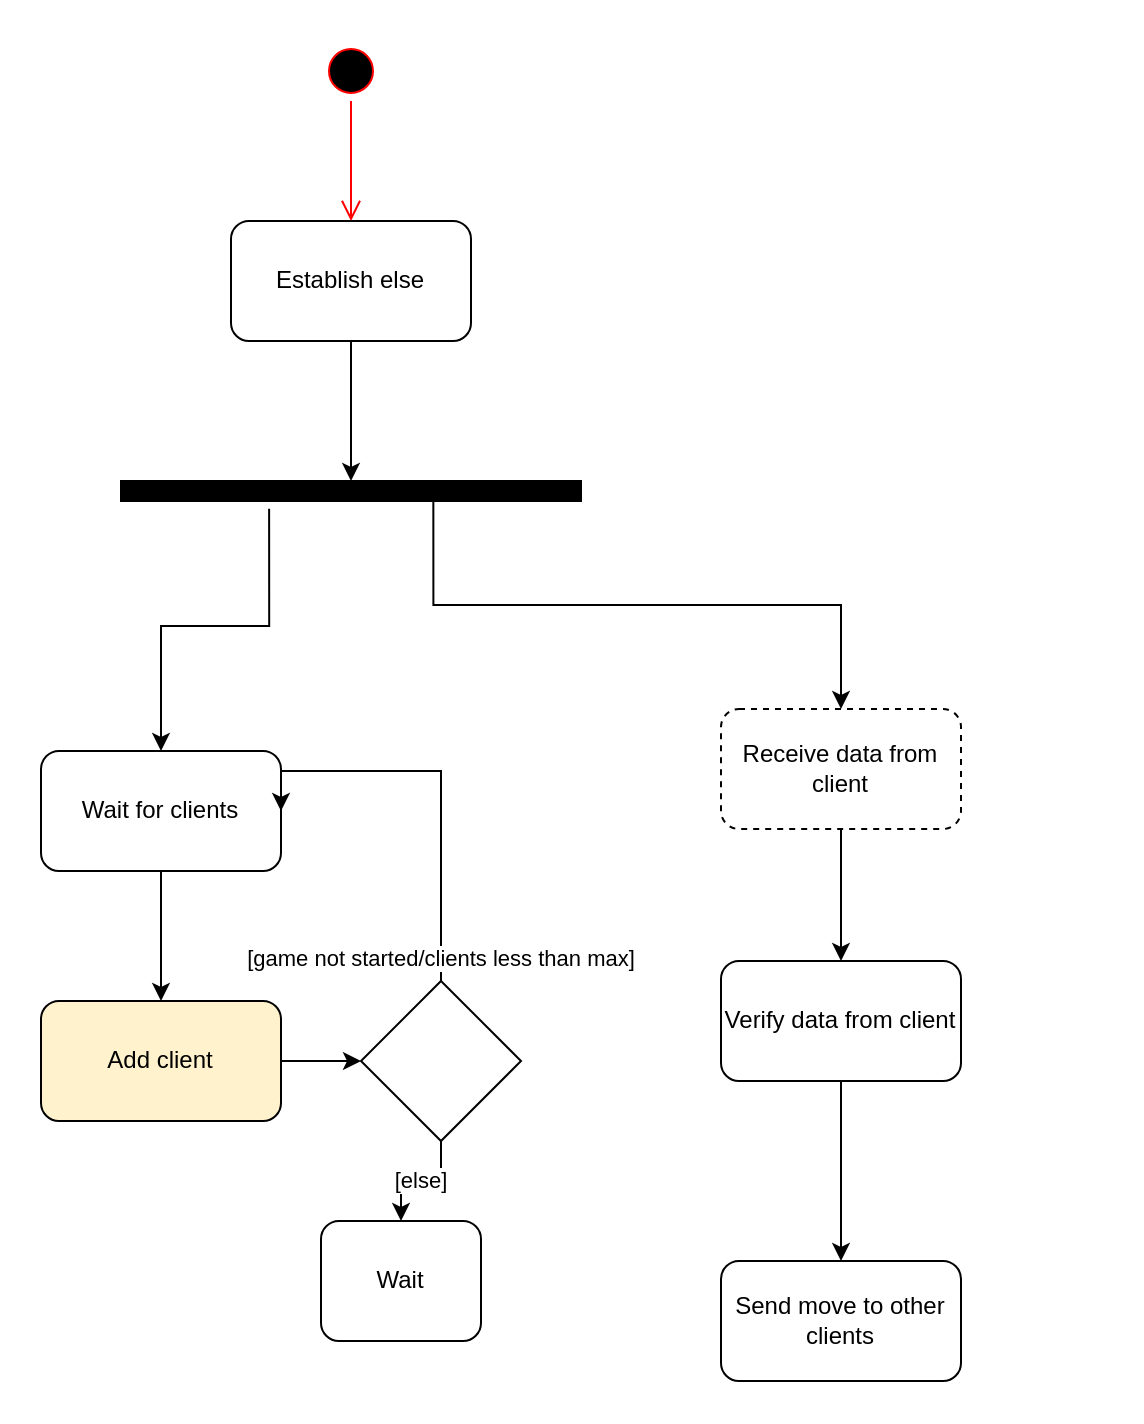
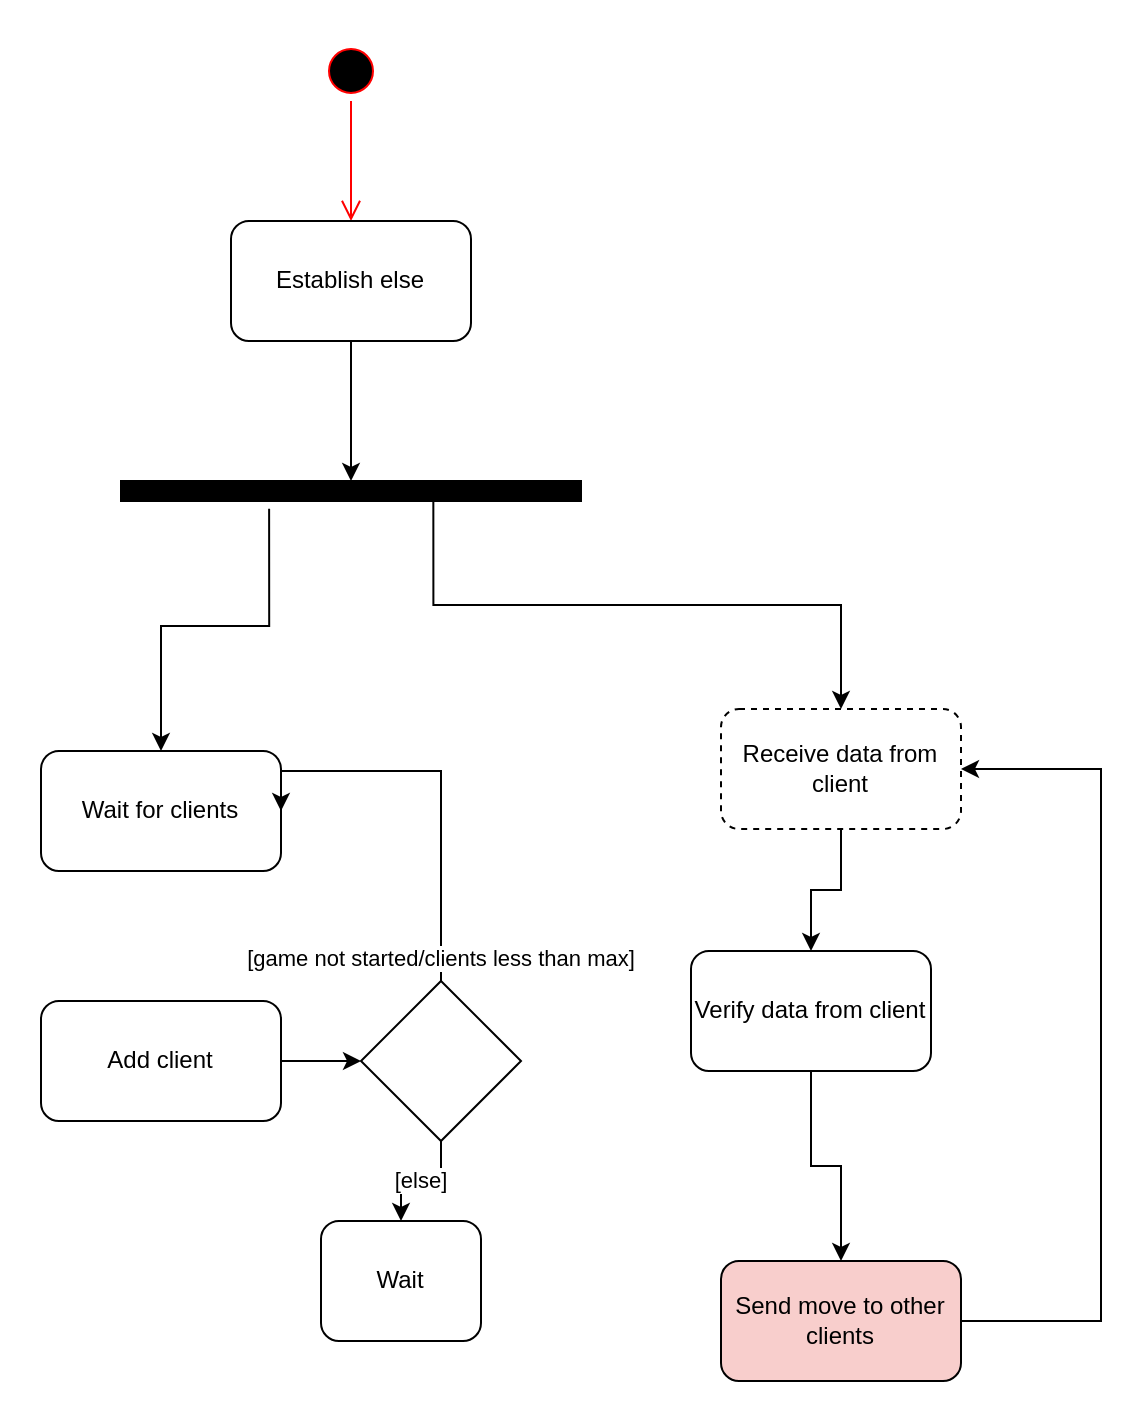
(161, 929) -> none
(841, 1021) -> (811, 1011)
none -> (1101, 1052)
(161, 1061) -> (161, 1061)
(841, 1321) -> (841, 1321)
